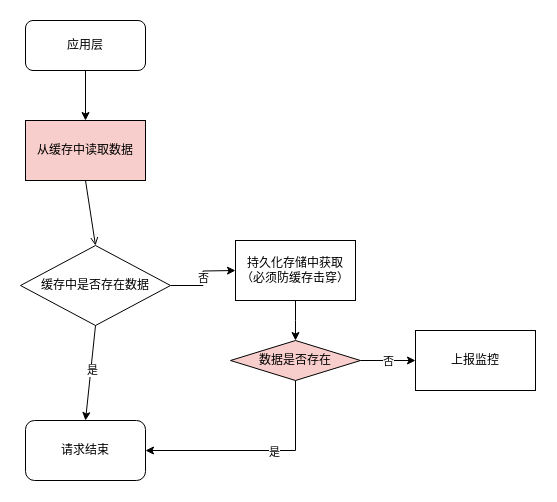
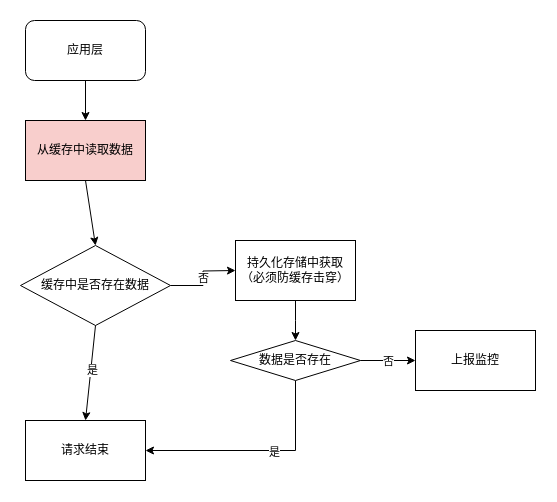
(86, 46) -> (86, 51)
(94, 238) -> (94, 237)
(296, 361) -> (296, 361)
(86, 451) -> (86, 451)
